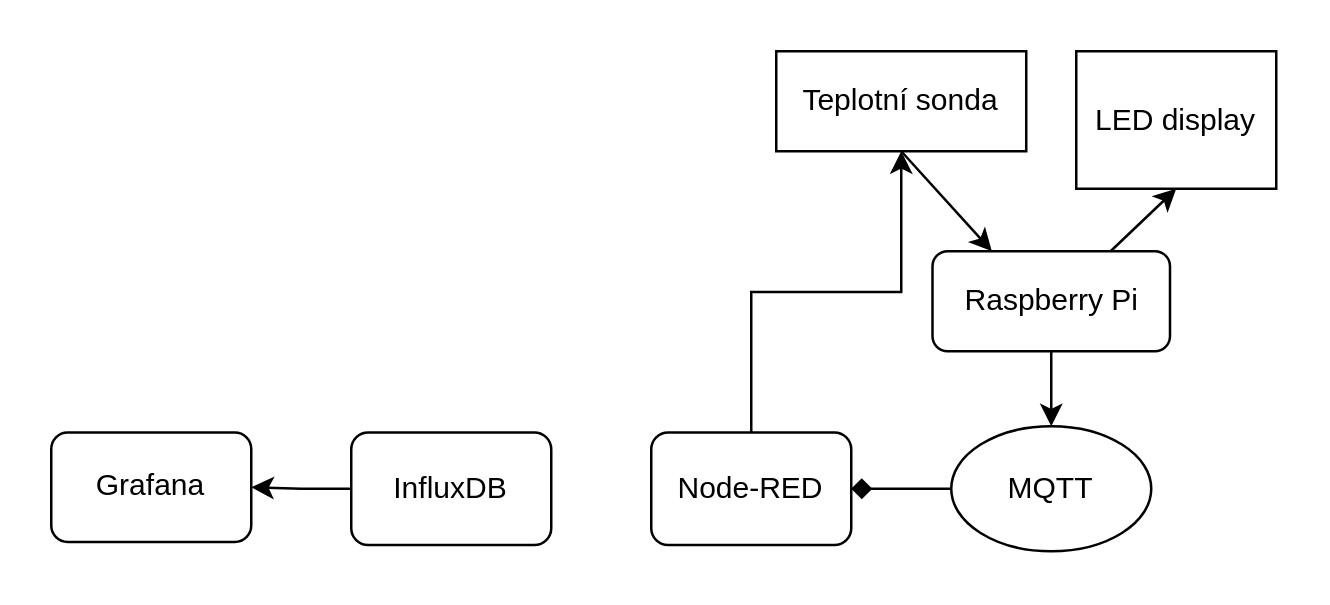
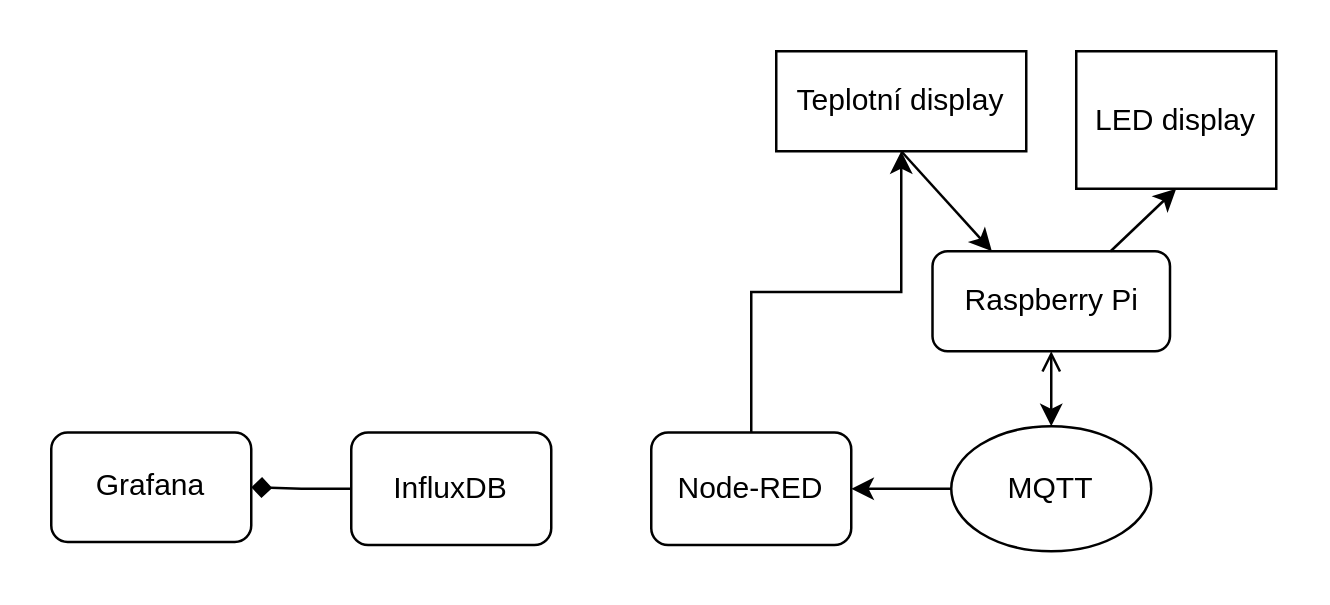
(901, 101) -> (901, 101)
(1051, 358) -> (1051, 360)
(270, 488) -> (272, 488)
(872, 489) -> (870, 489)
